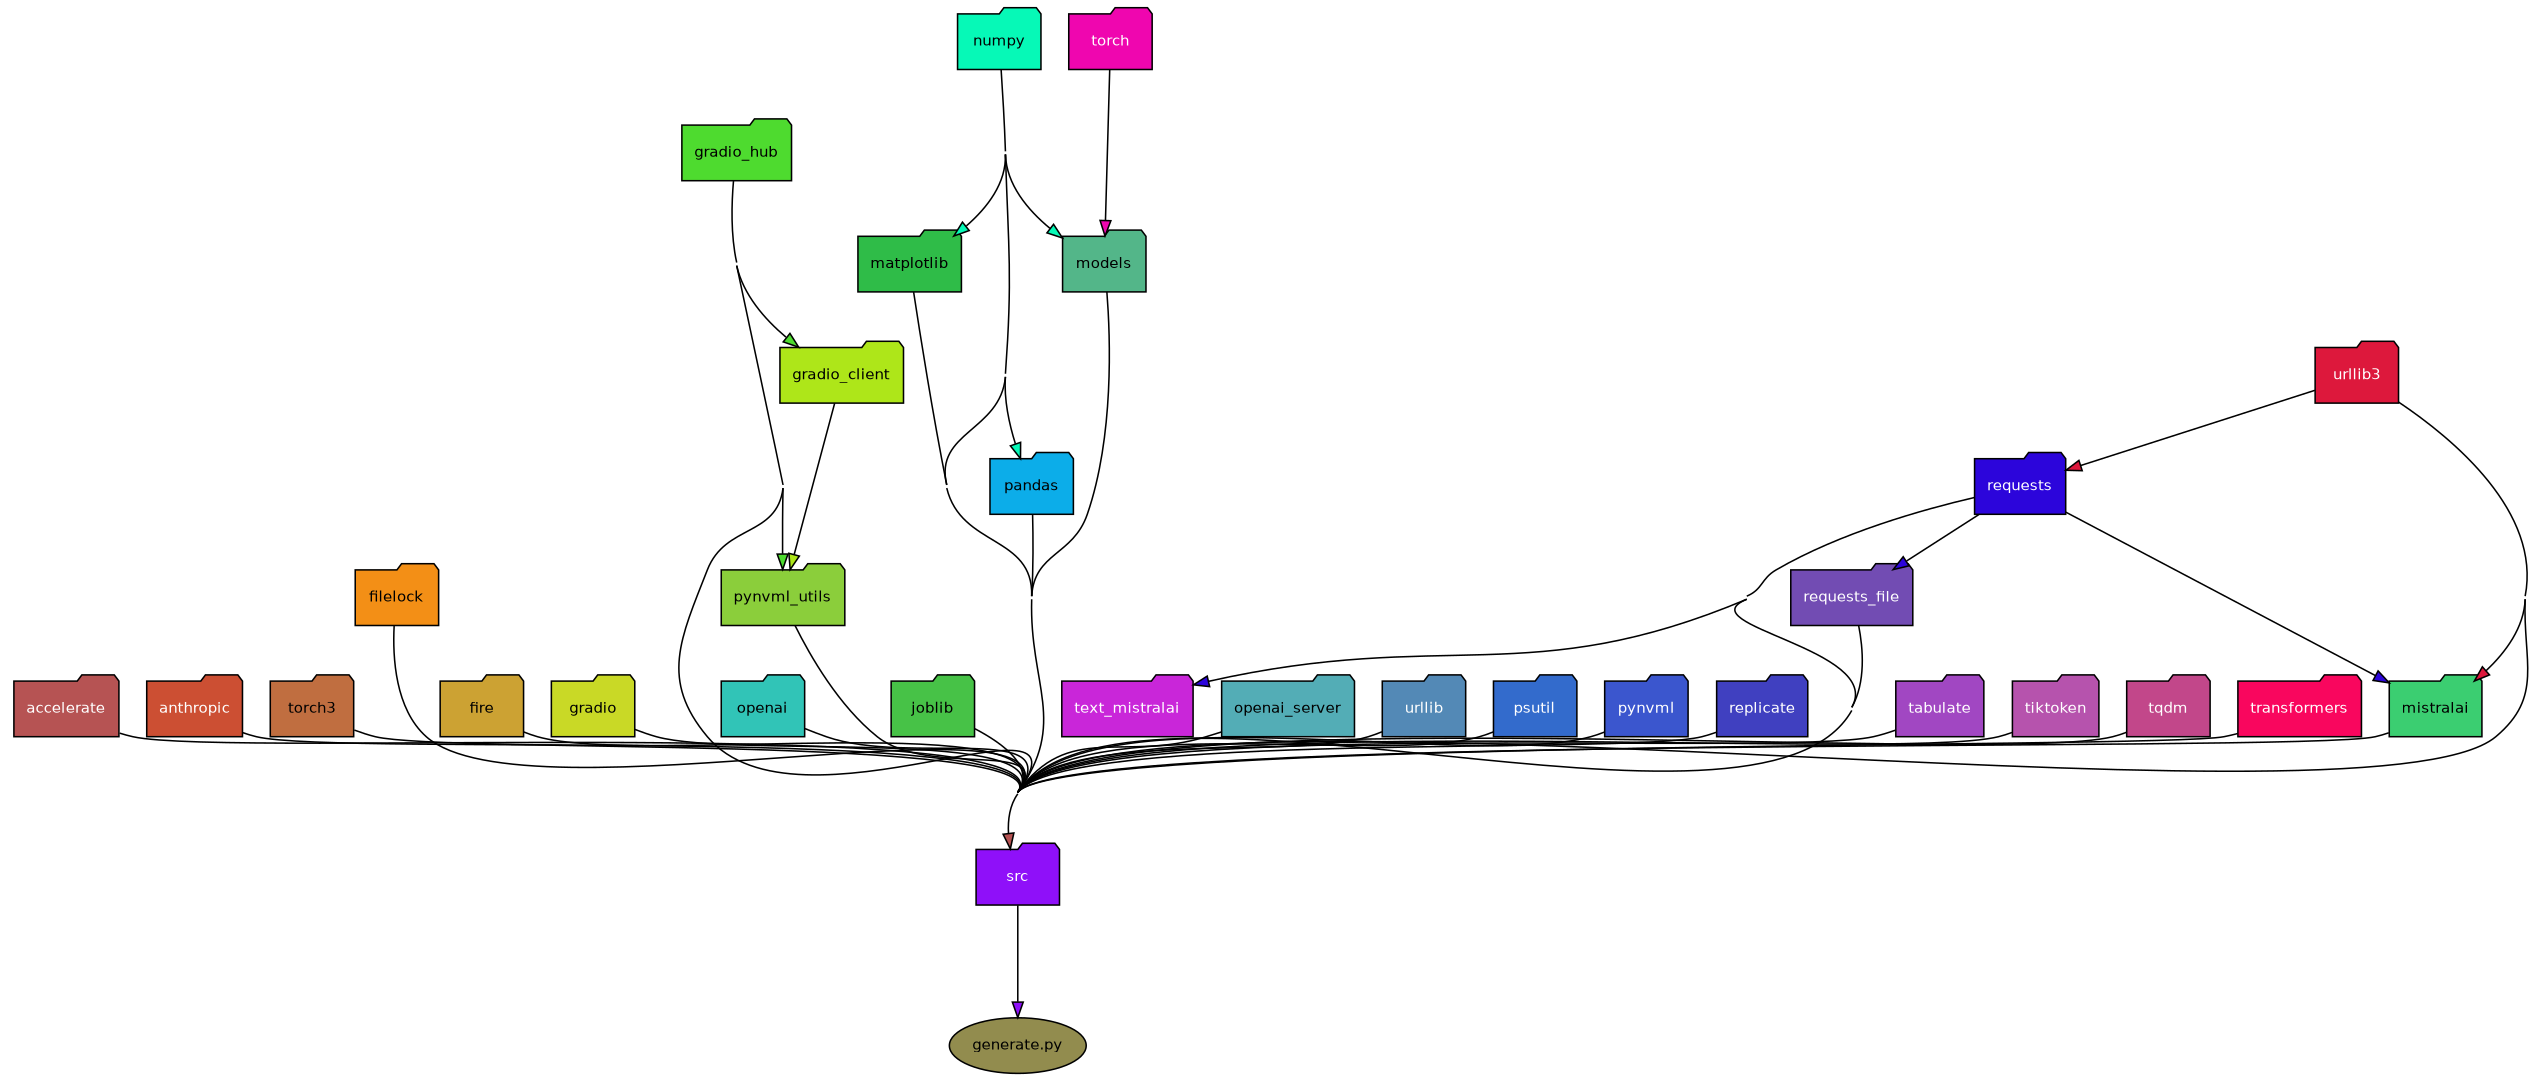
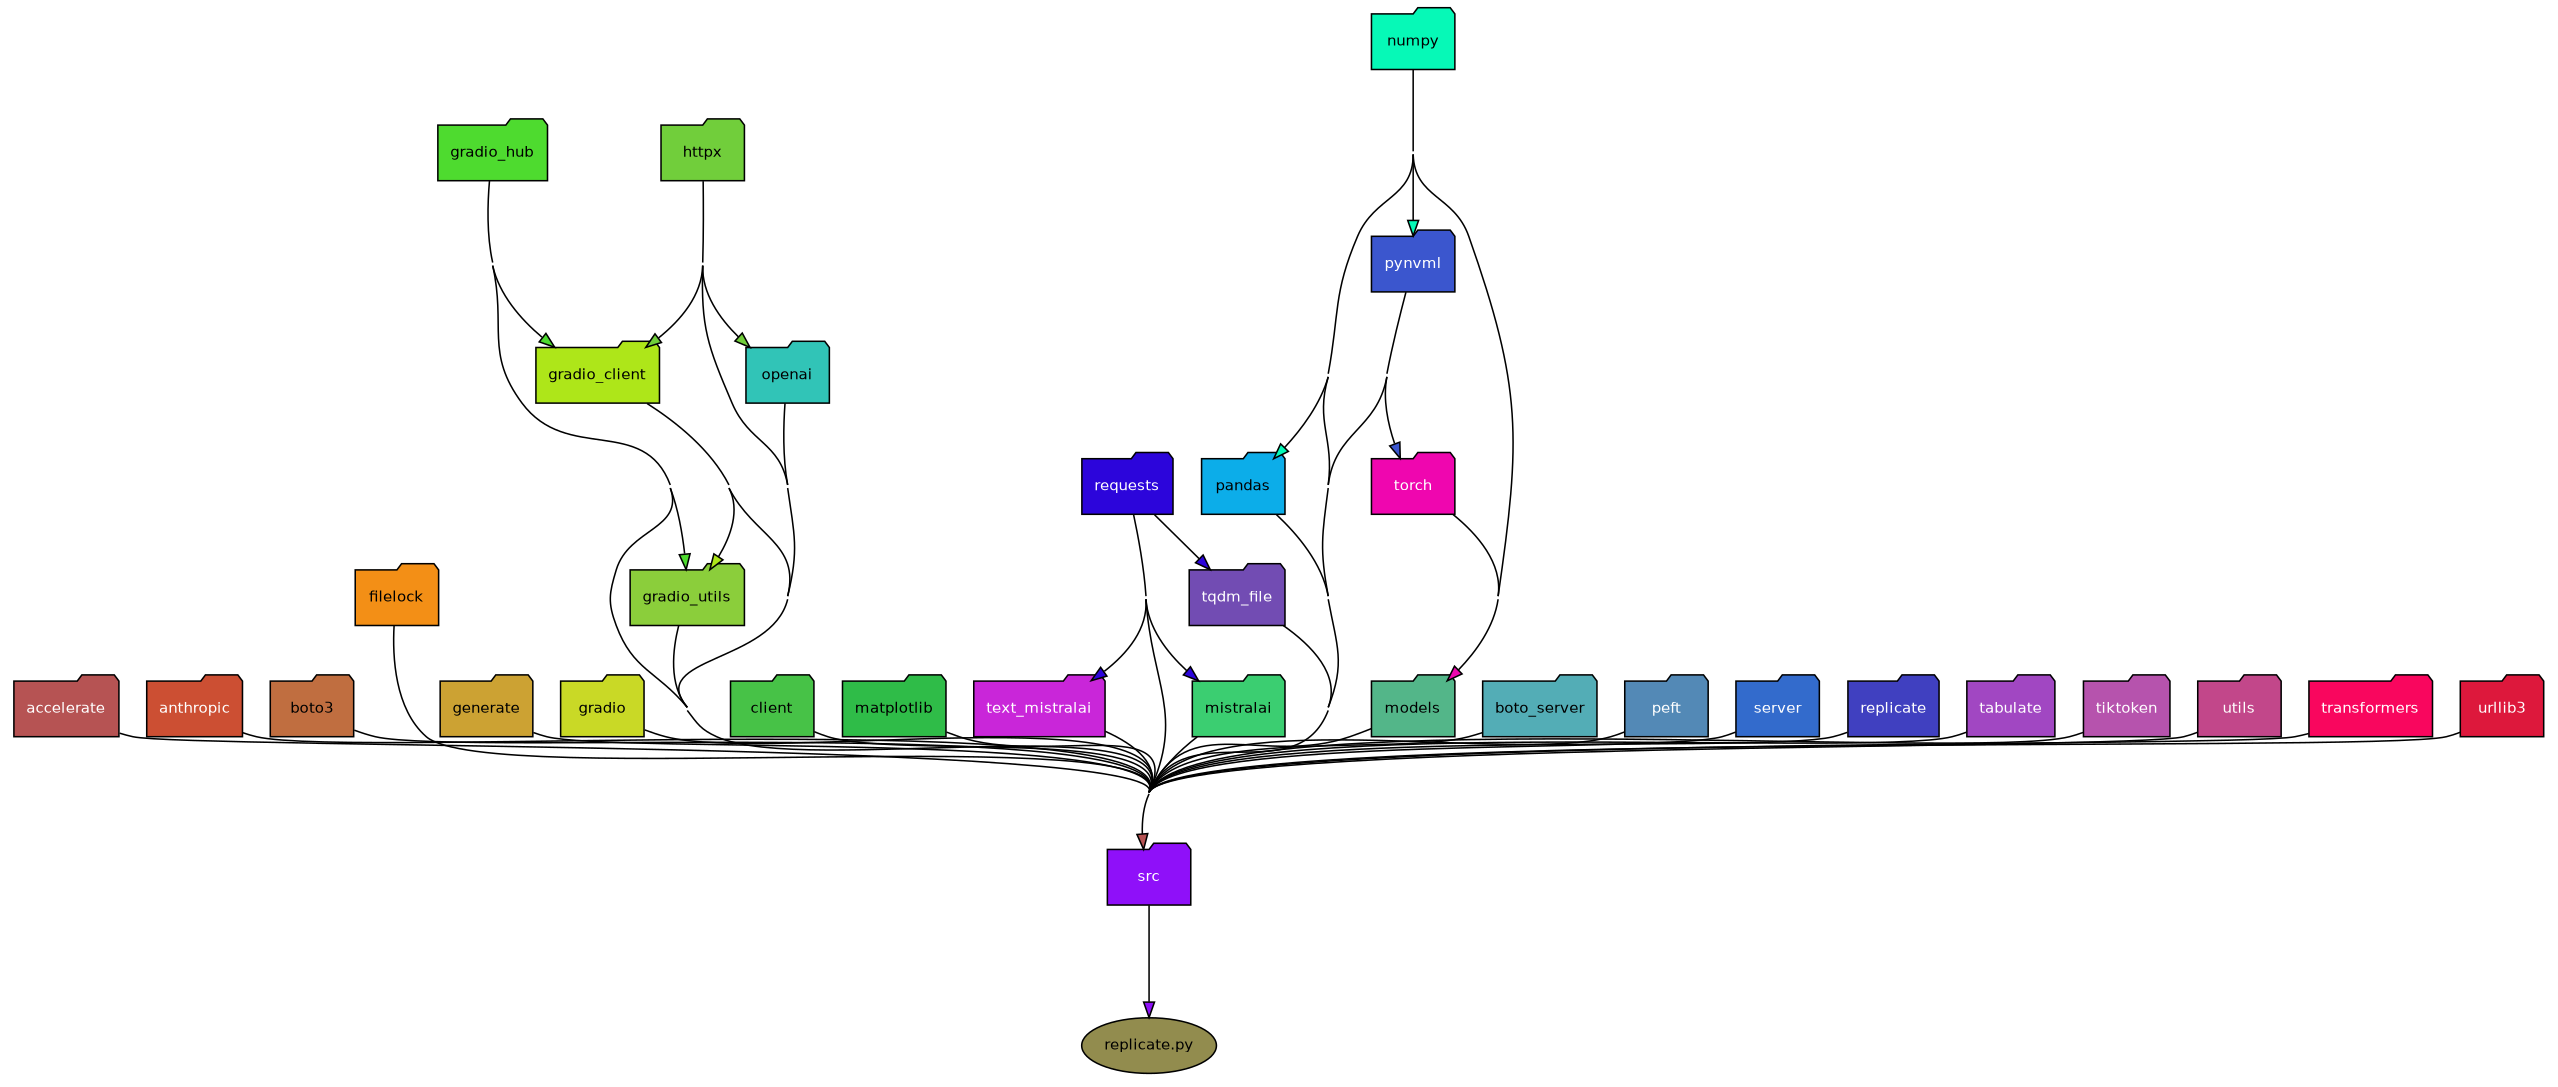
(1004, 111) -> (1413, 187)
none -> (703, 153)
none -> (1387, 411)
(2198, 428) -> none
(2490, 483) -> none
none -> (770, 538)
(783, 598) -> (687, 598)
(1852, 598) -> (1237, 598)
(312, 709) -> (312, 709)
(482, 709) -> (486, 709)
(933, 709) -> (772, 709)
(1288, 709) -> (1540, 709)
(1424, 709) -> (1666, 709)
(1535, 709) -> (1778, 709)
(2168, 709) -> (2239, 709)
none -> (1140, 754)
(1018, 1046) -> (1149, 1046)
